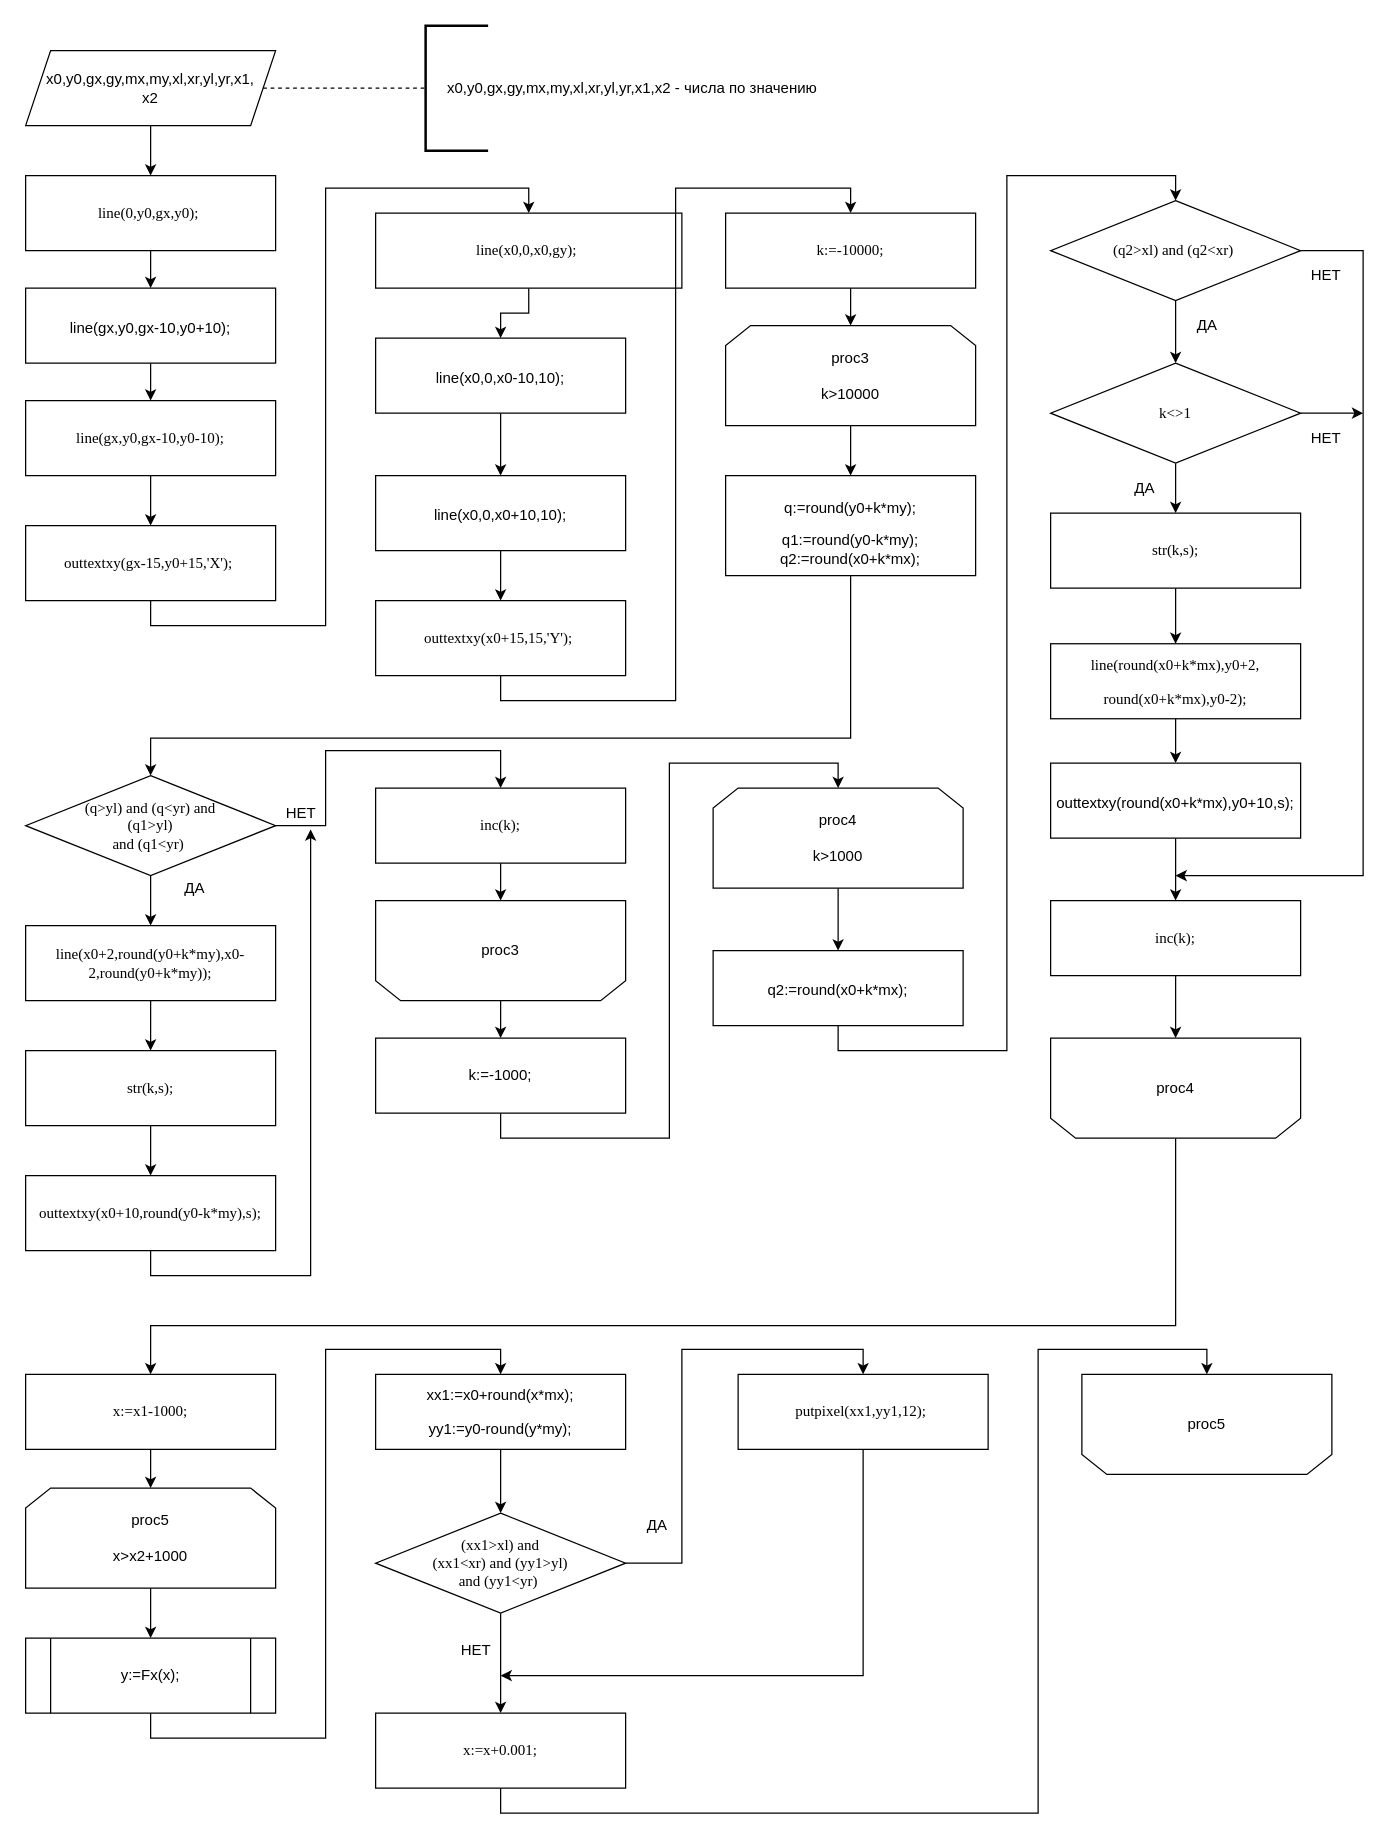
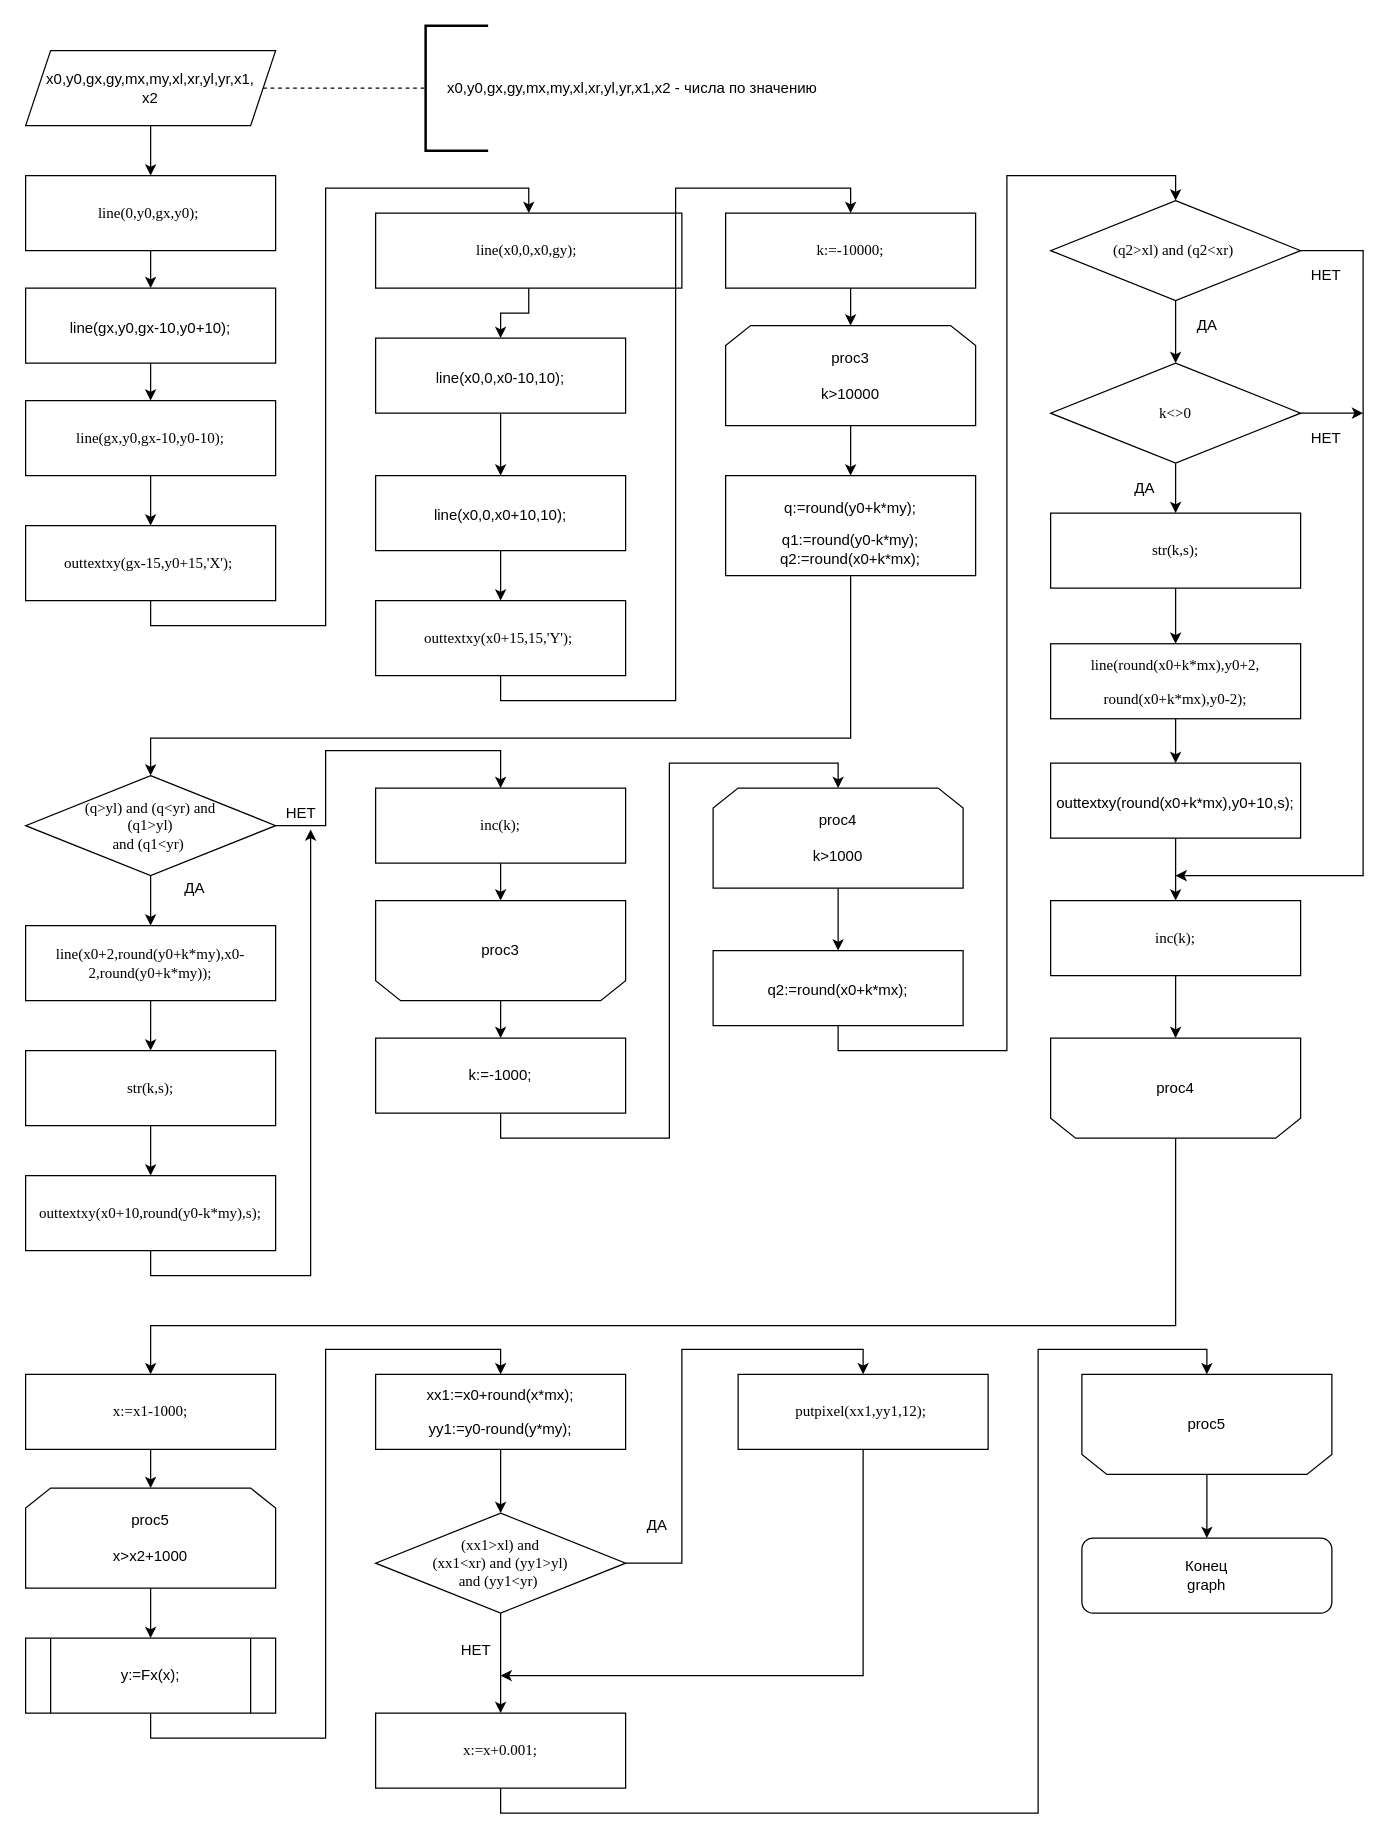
(1176, 413) -> (1176, 413)
none -> (1207, 1502)
none -> (1207, 1576)
